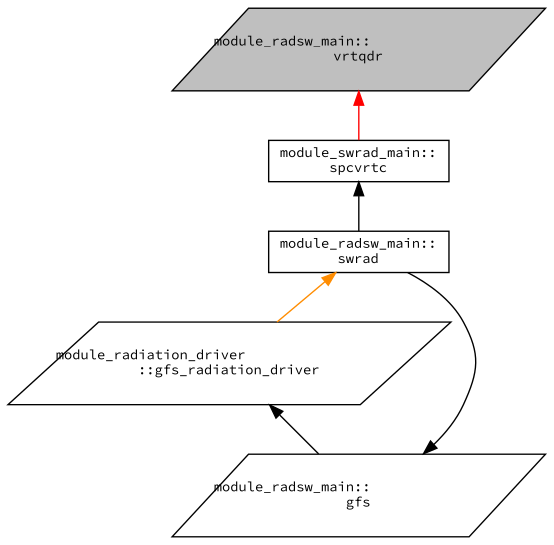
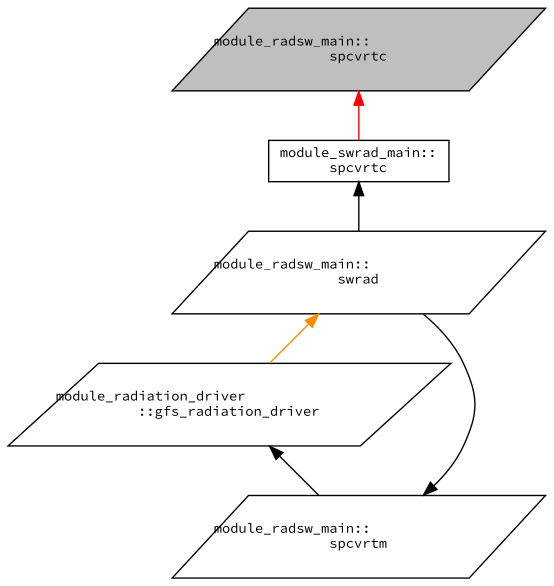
(359, 50) -> (359, 50)
(359, 252) -> (359, 273)
(359, 496) -> (359, 537)
